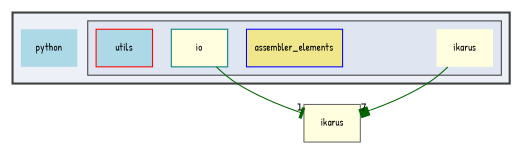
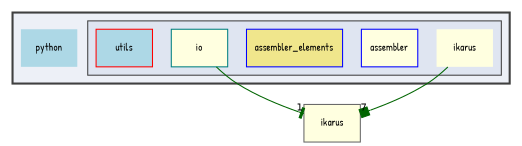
none -> (390, 48)
